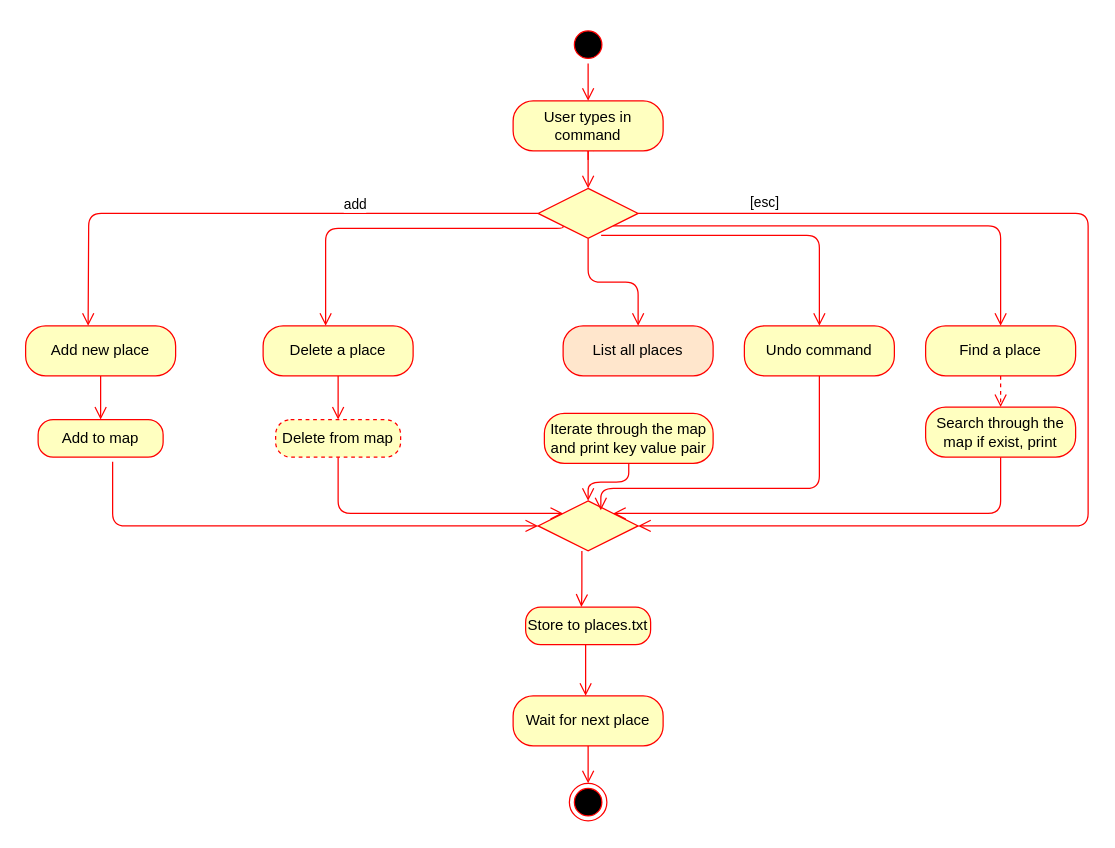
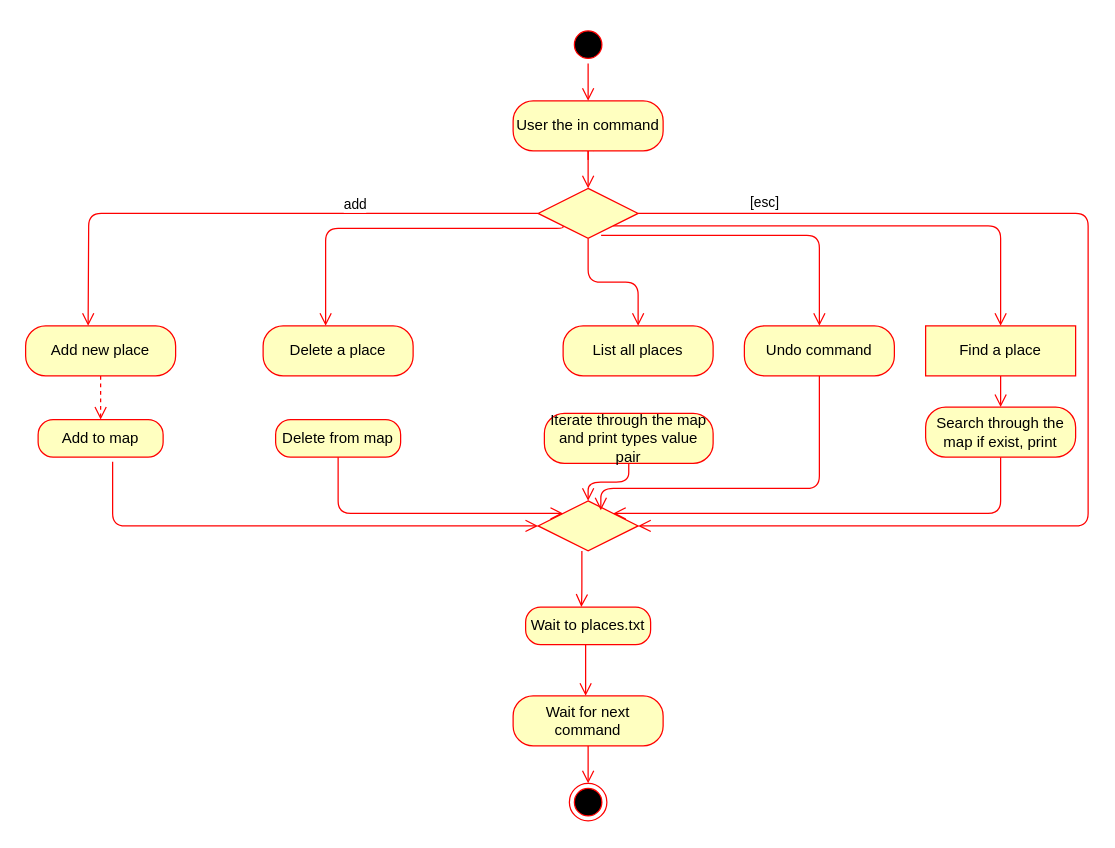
(588, 126) -> (588, 126)
(638, 351) -> (638, 351)
(1001, 351) -> (1001, 351)
(1001, 391) -> (1001, 391)
(101, 395) -> (101, 395)
(338, 396) -> none
(338, 438) -> (338, 438)
(629, 438) -> (629, 438)
(588, 626) -> (588, 626)
(588, 721) -> (588, 721)
